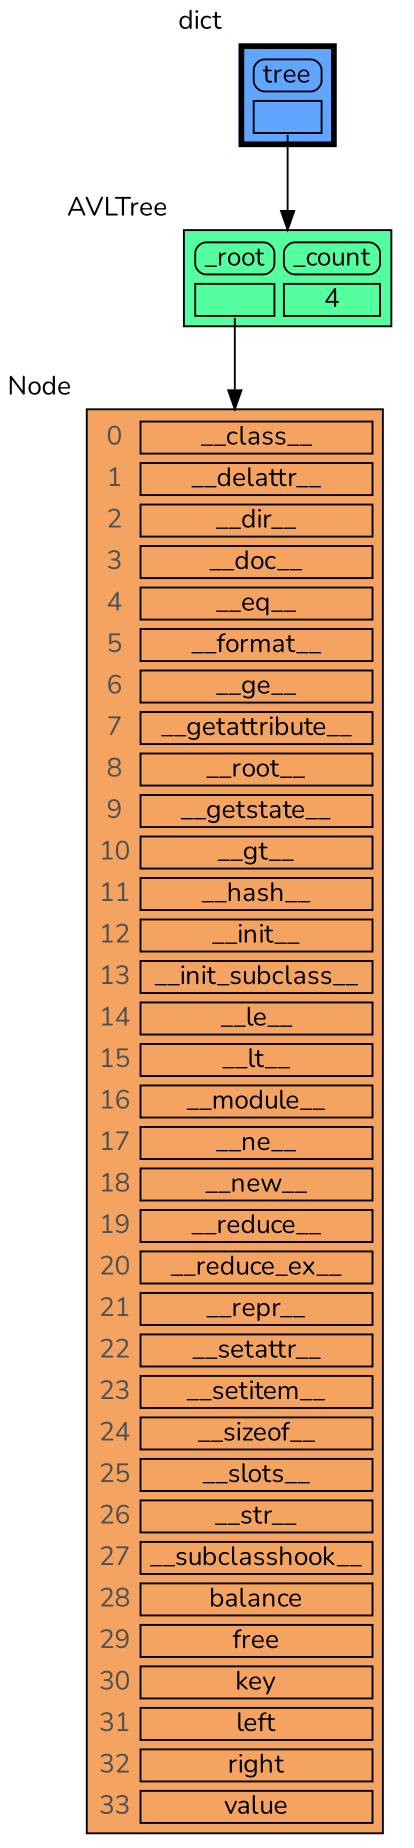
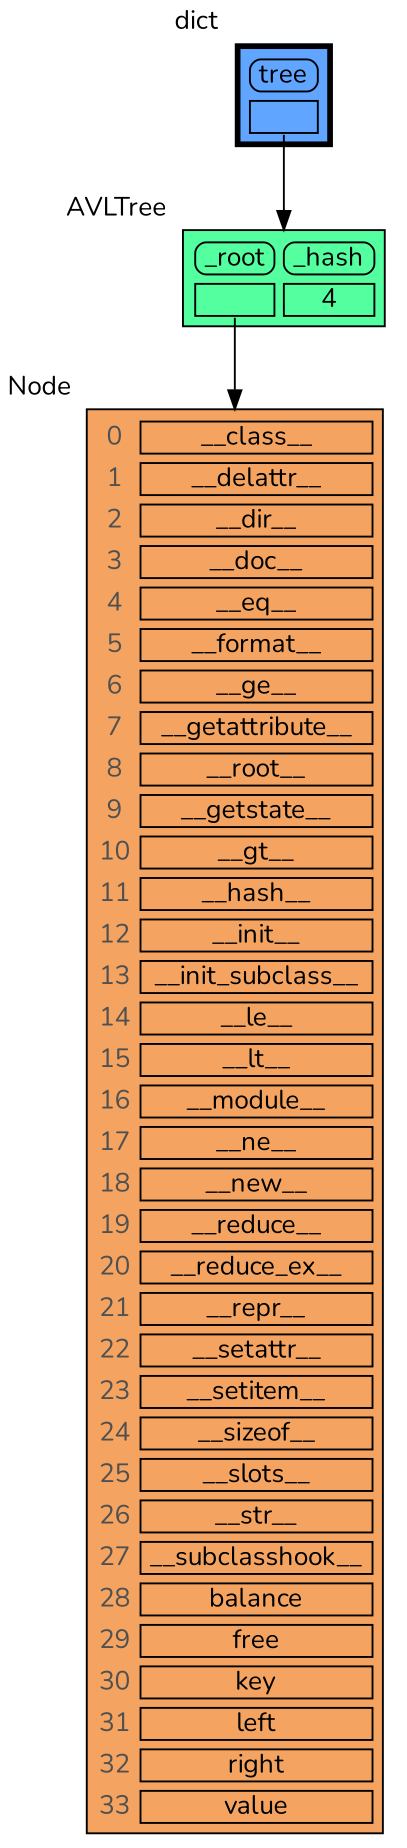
(332, 257) -> (329, 257)
